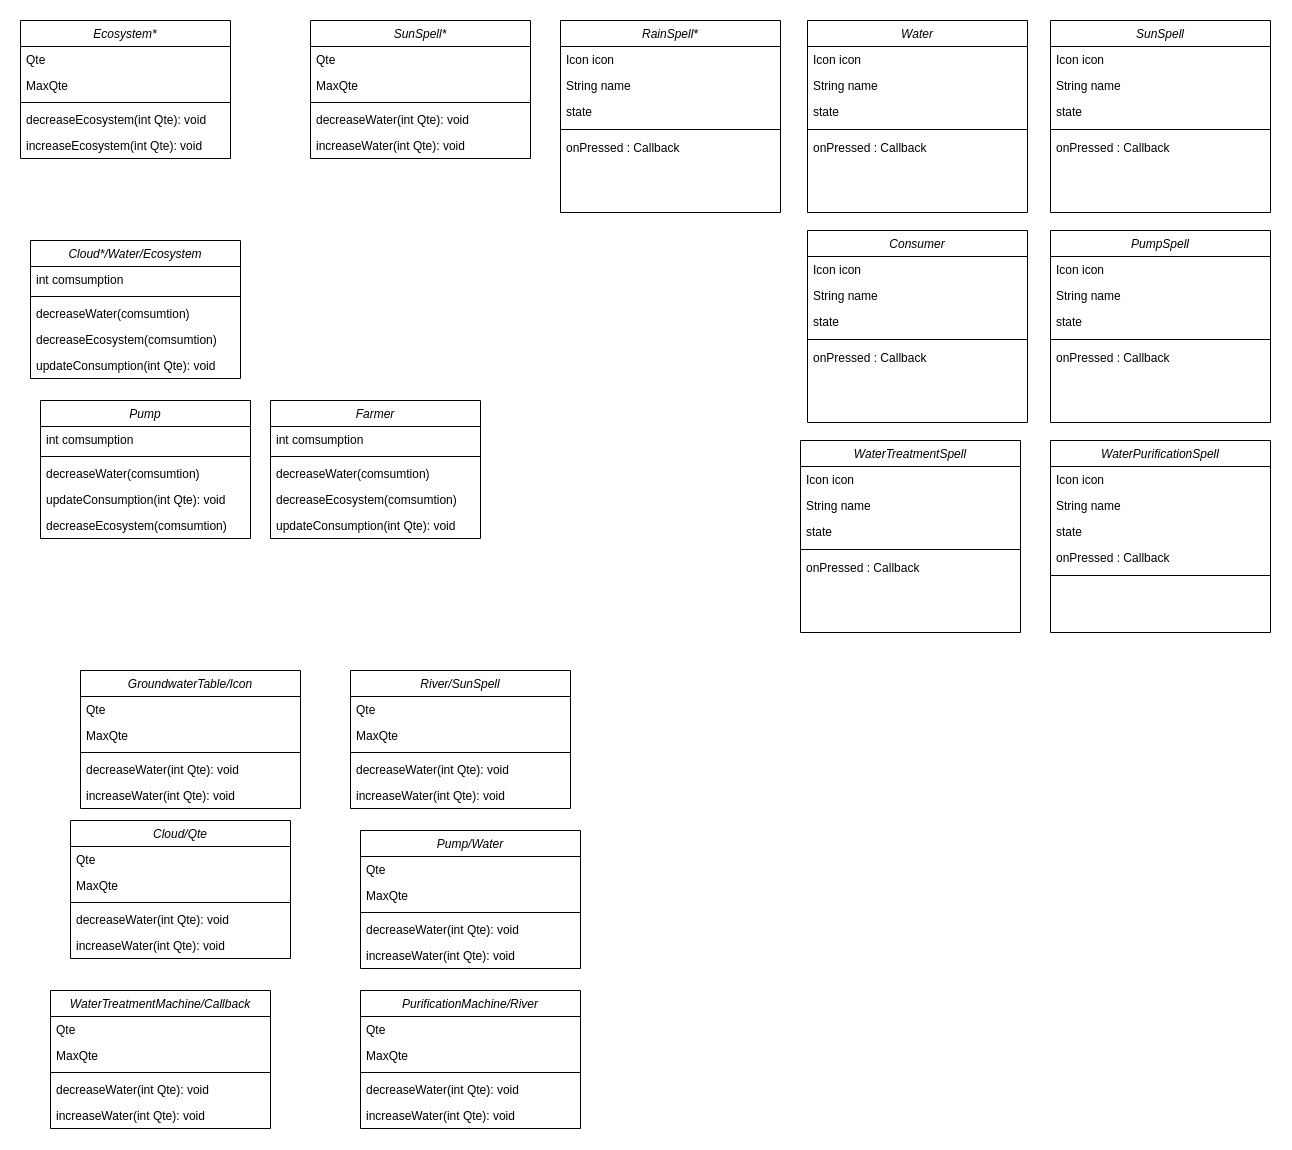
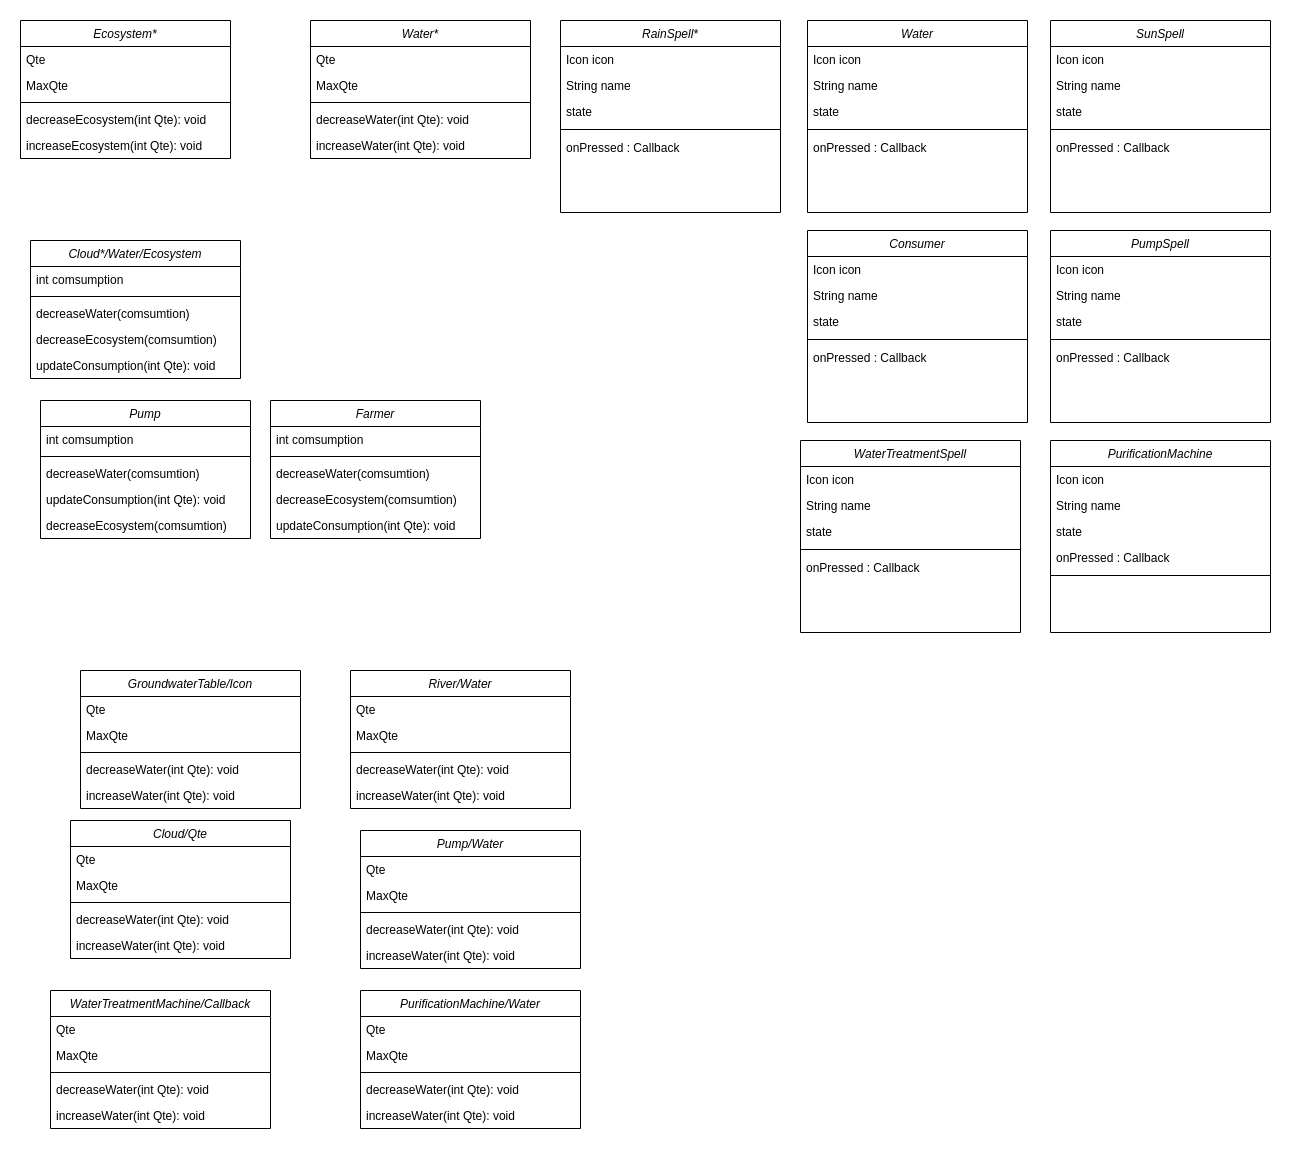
(420, 34) -> (420, 34)
(1160, 454) -> (1160, 454)
(460, 684) -> (460, 684)
(470, 1004) -> (470, 1004)
